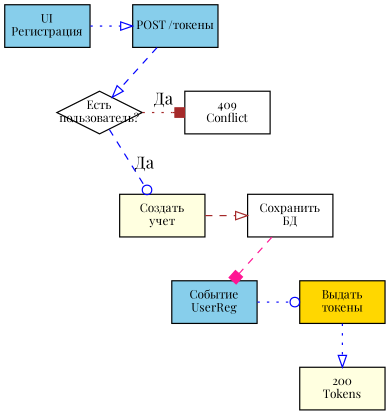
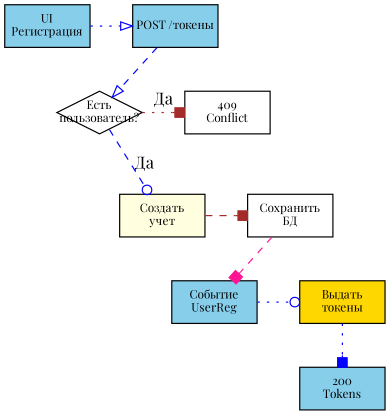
(220, 216) -> (220, 216)
(342, 339) -> (342, 339)
(342, 389) -> (342, 389)
